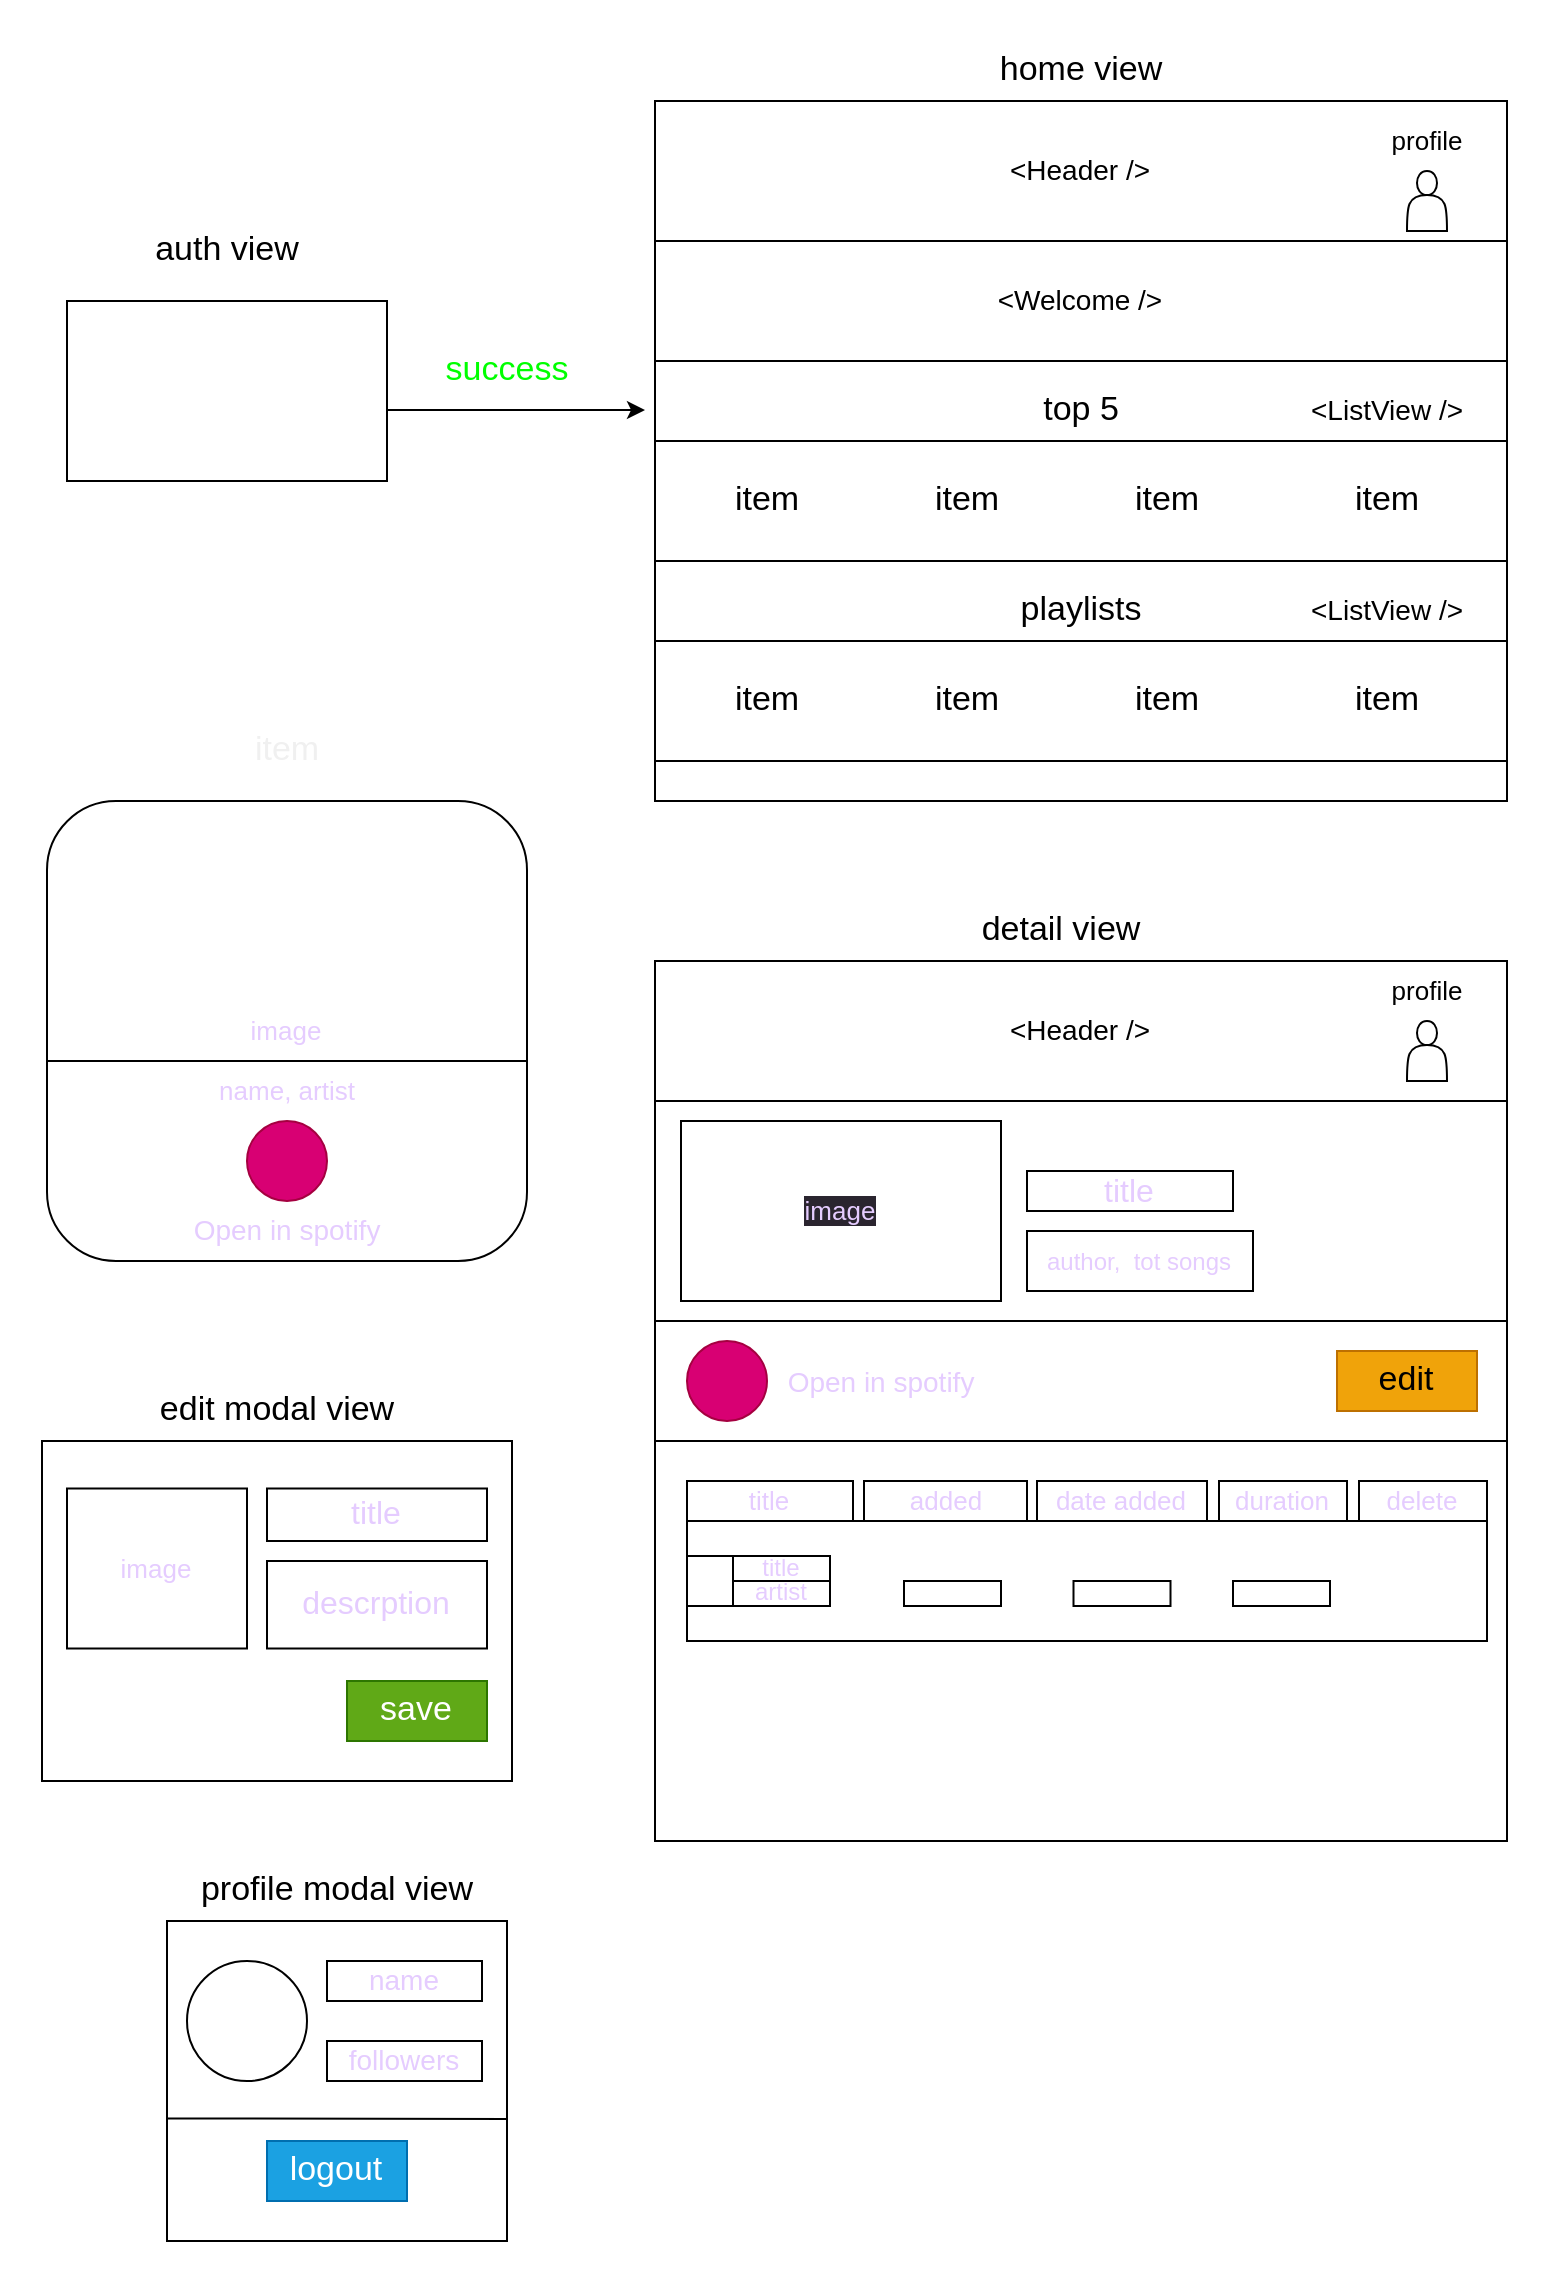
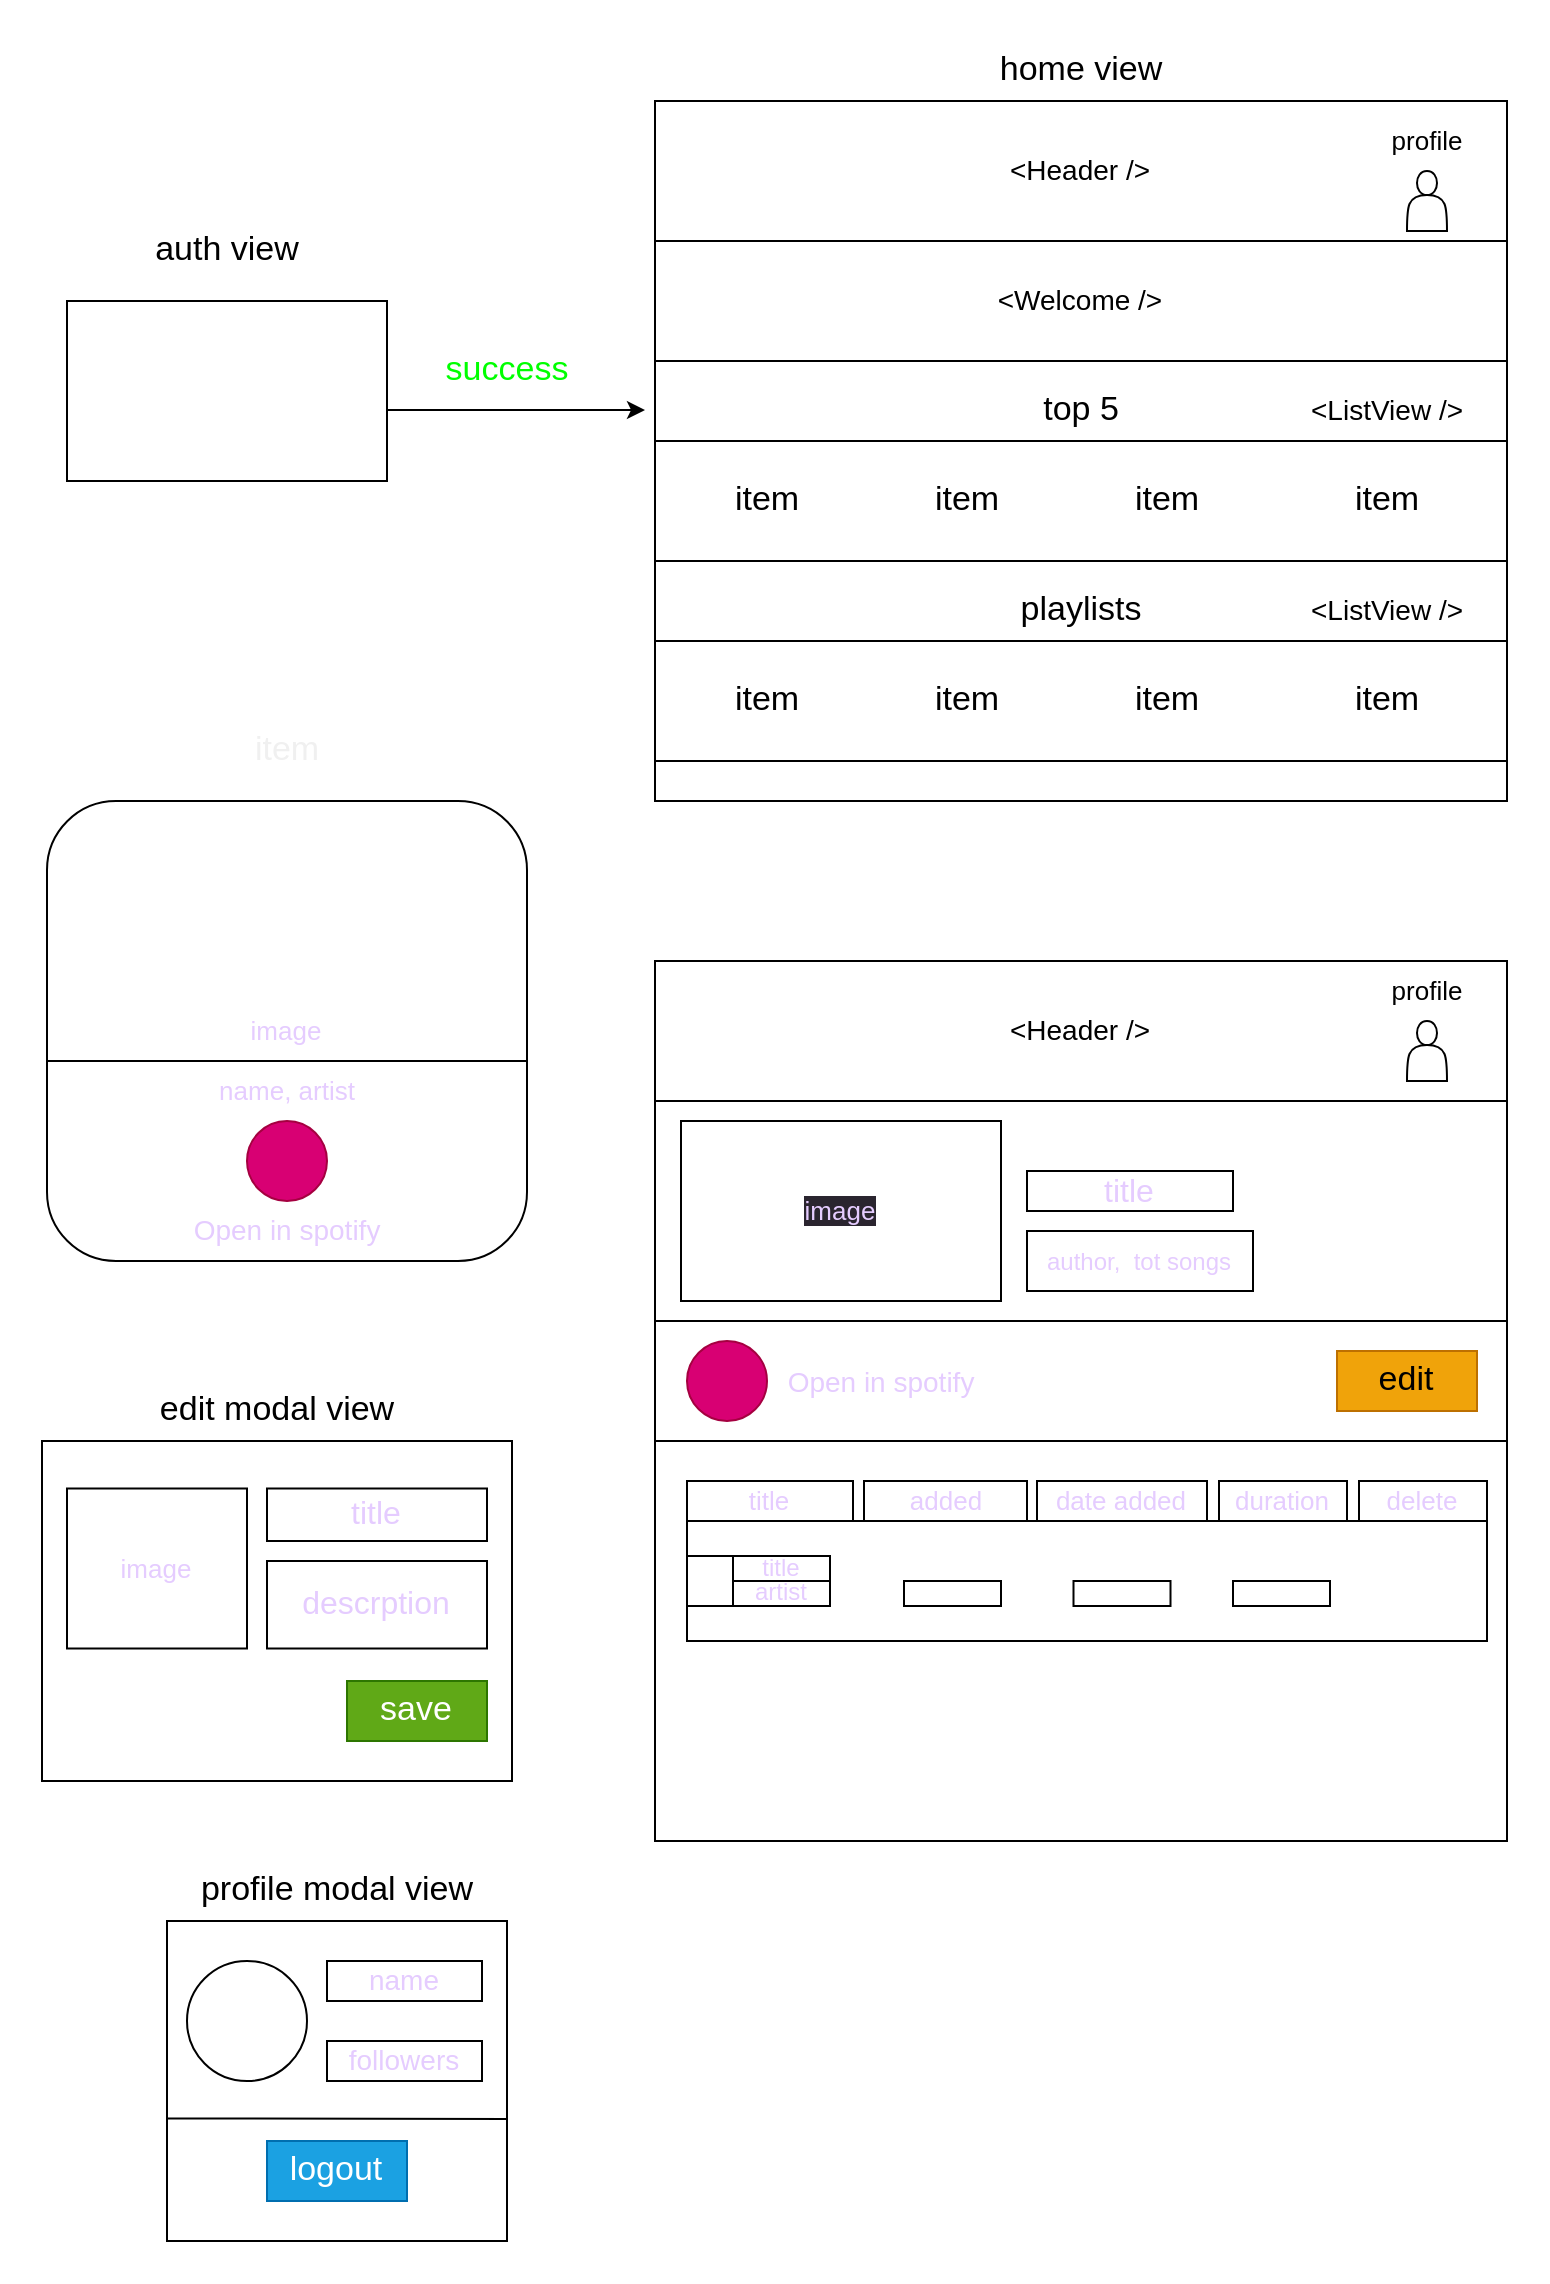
(1061, 931) -> none
